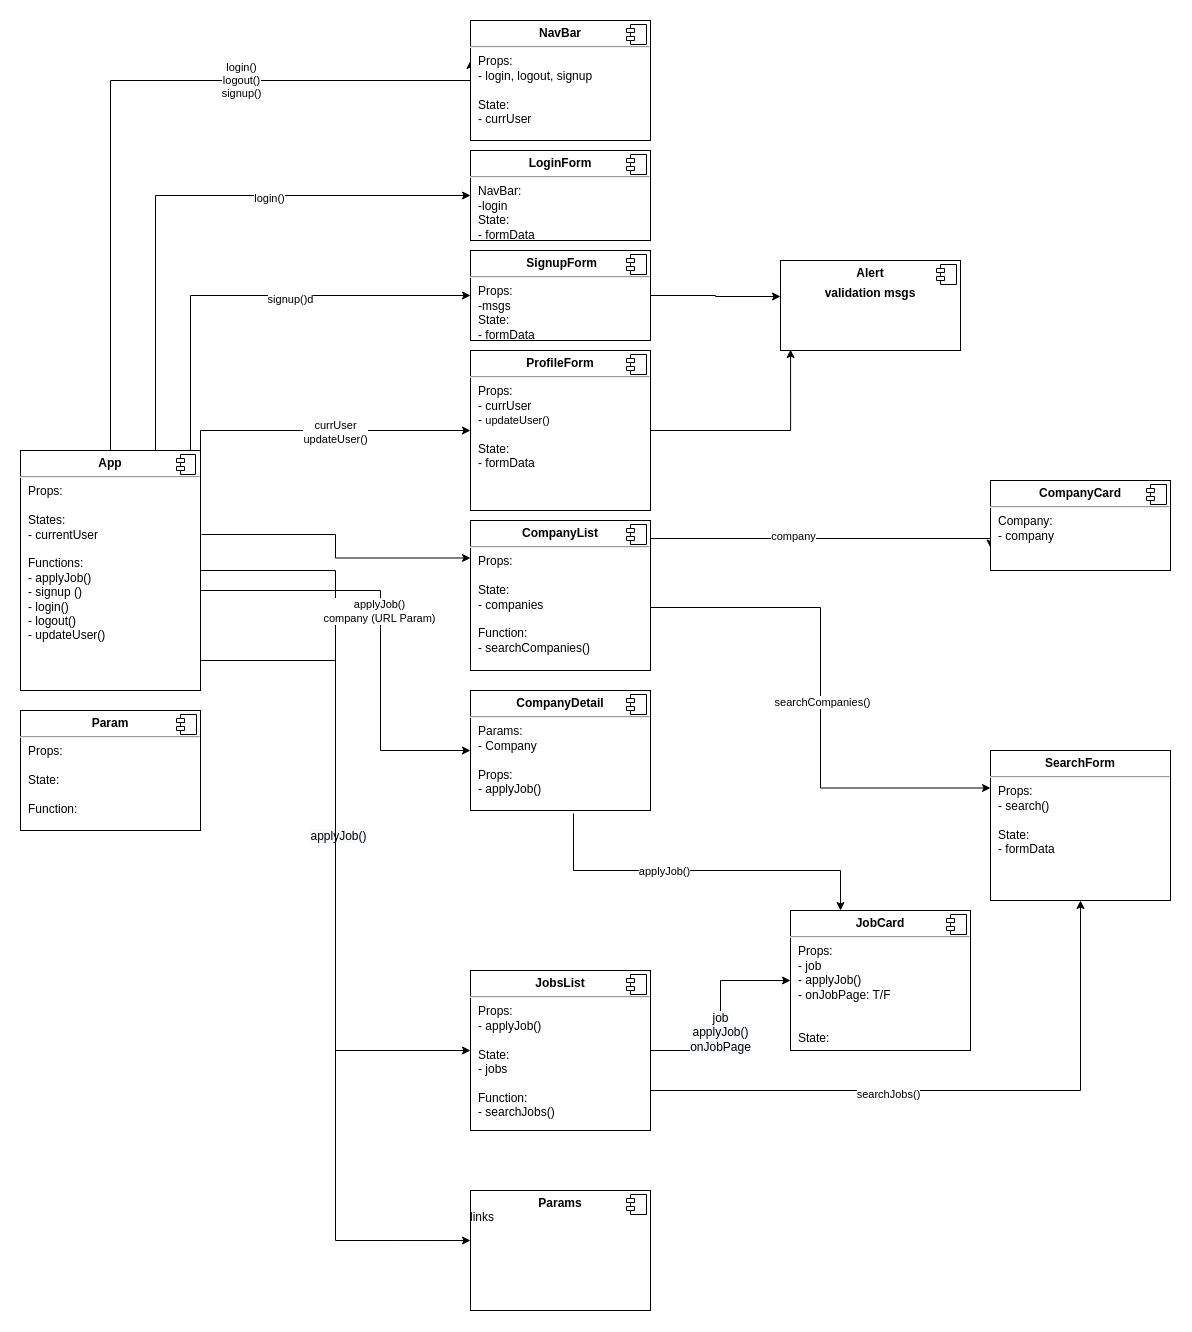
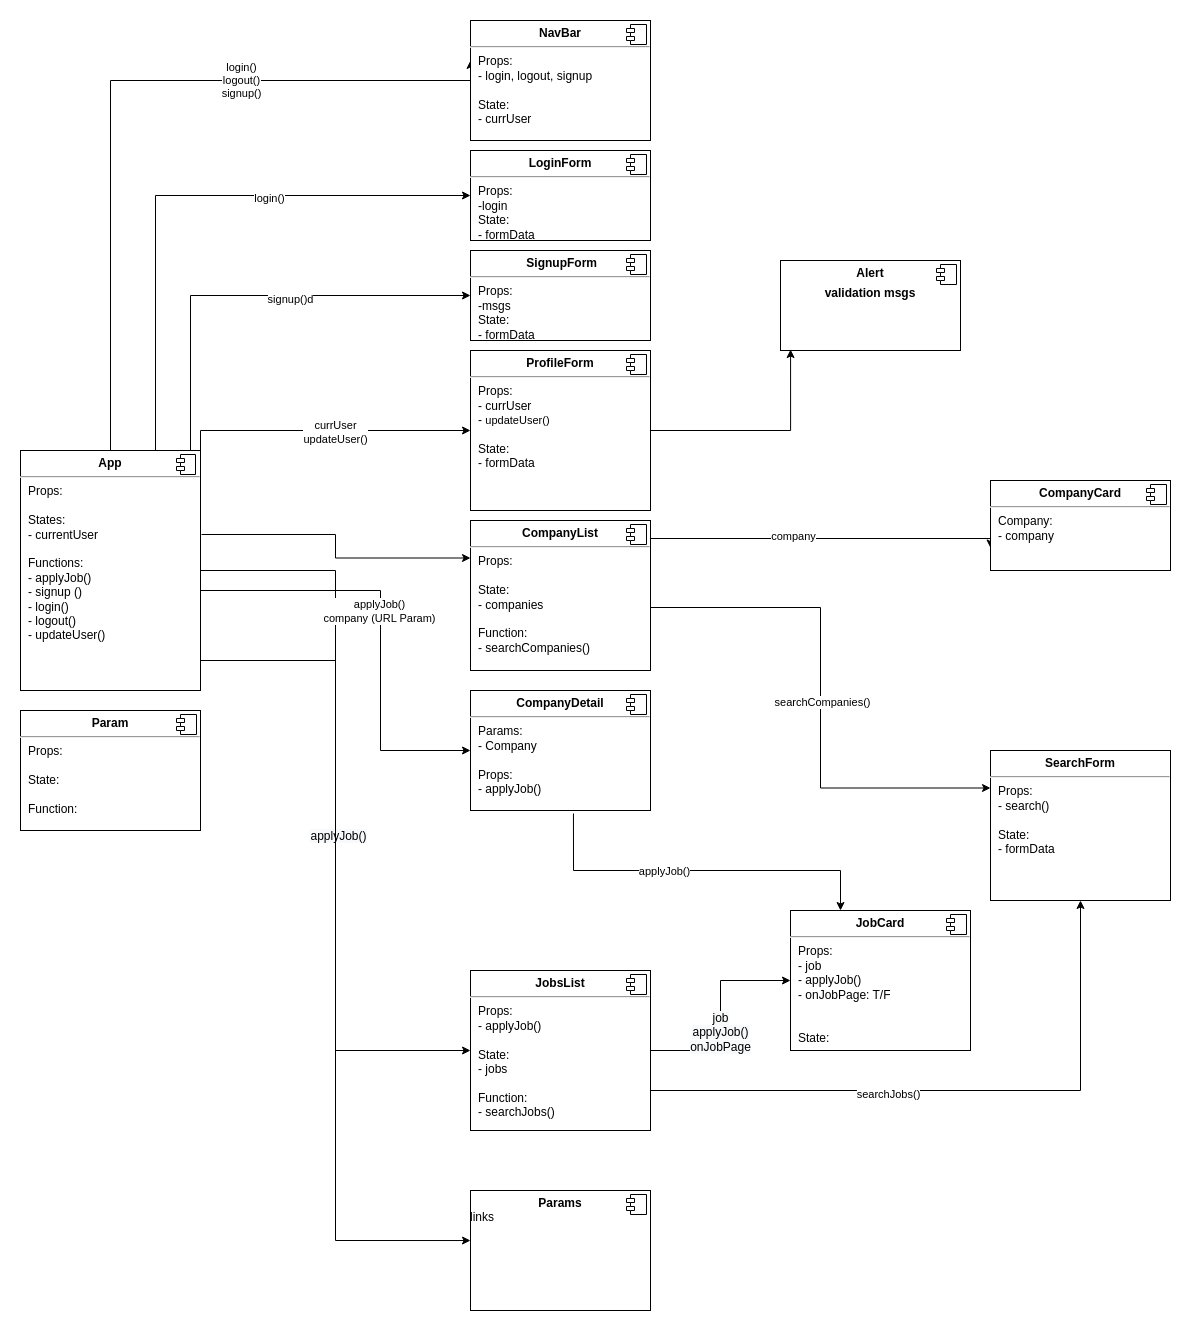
(503, 151) -> (503, 151)
(713, 296) -> none
